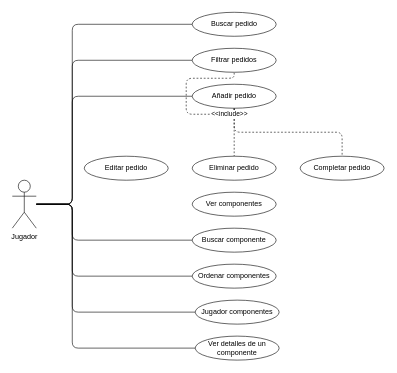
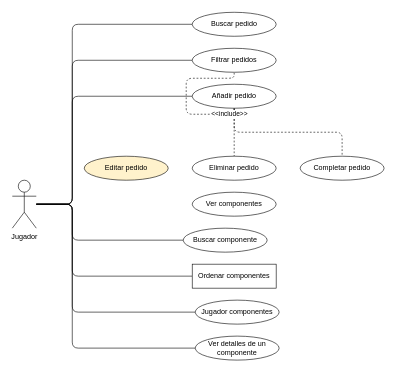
(126, 168) -> (126, 168)
(234, 240) -> (225, 240)
(234, 276) -> (234, 276)
